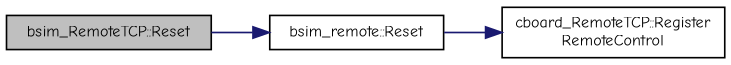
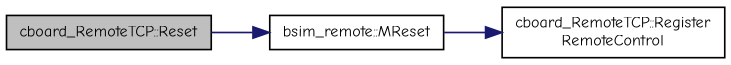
(109, 32) -> (109, 32)
(357, 32) -> (357, 32)
